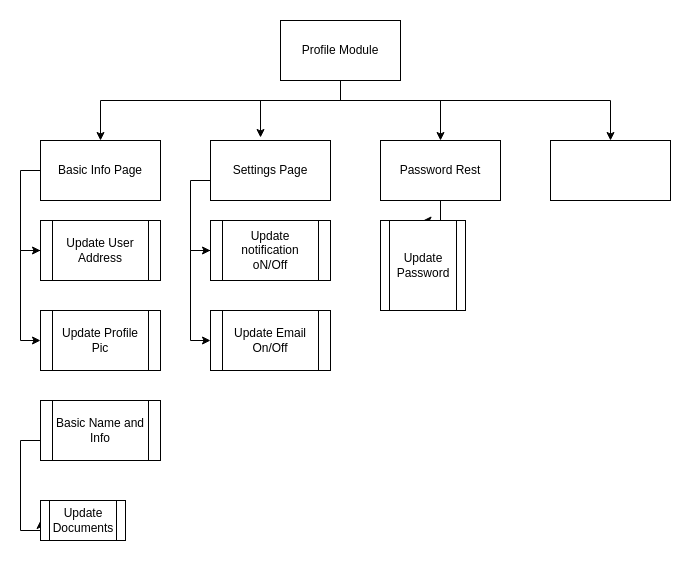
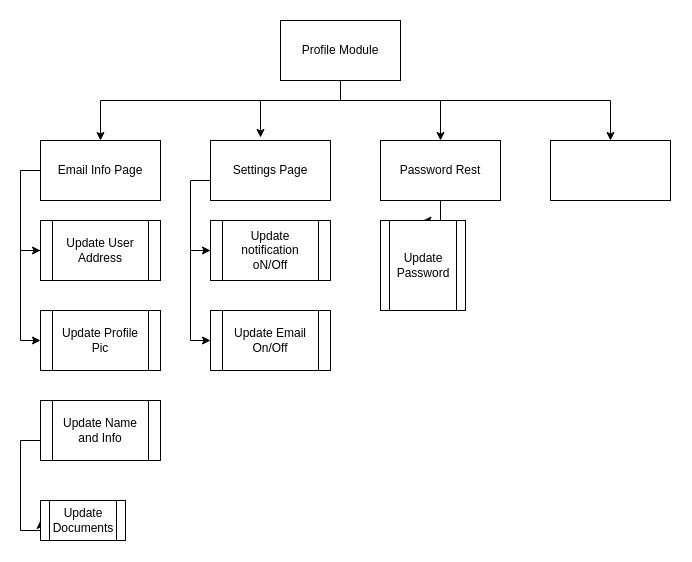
(101, 171) -> (101, 171)
(101, 431) -> (101, 431)
